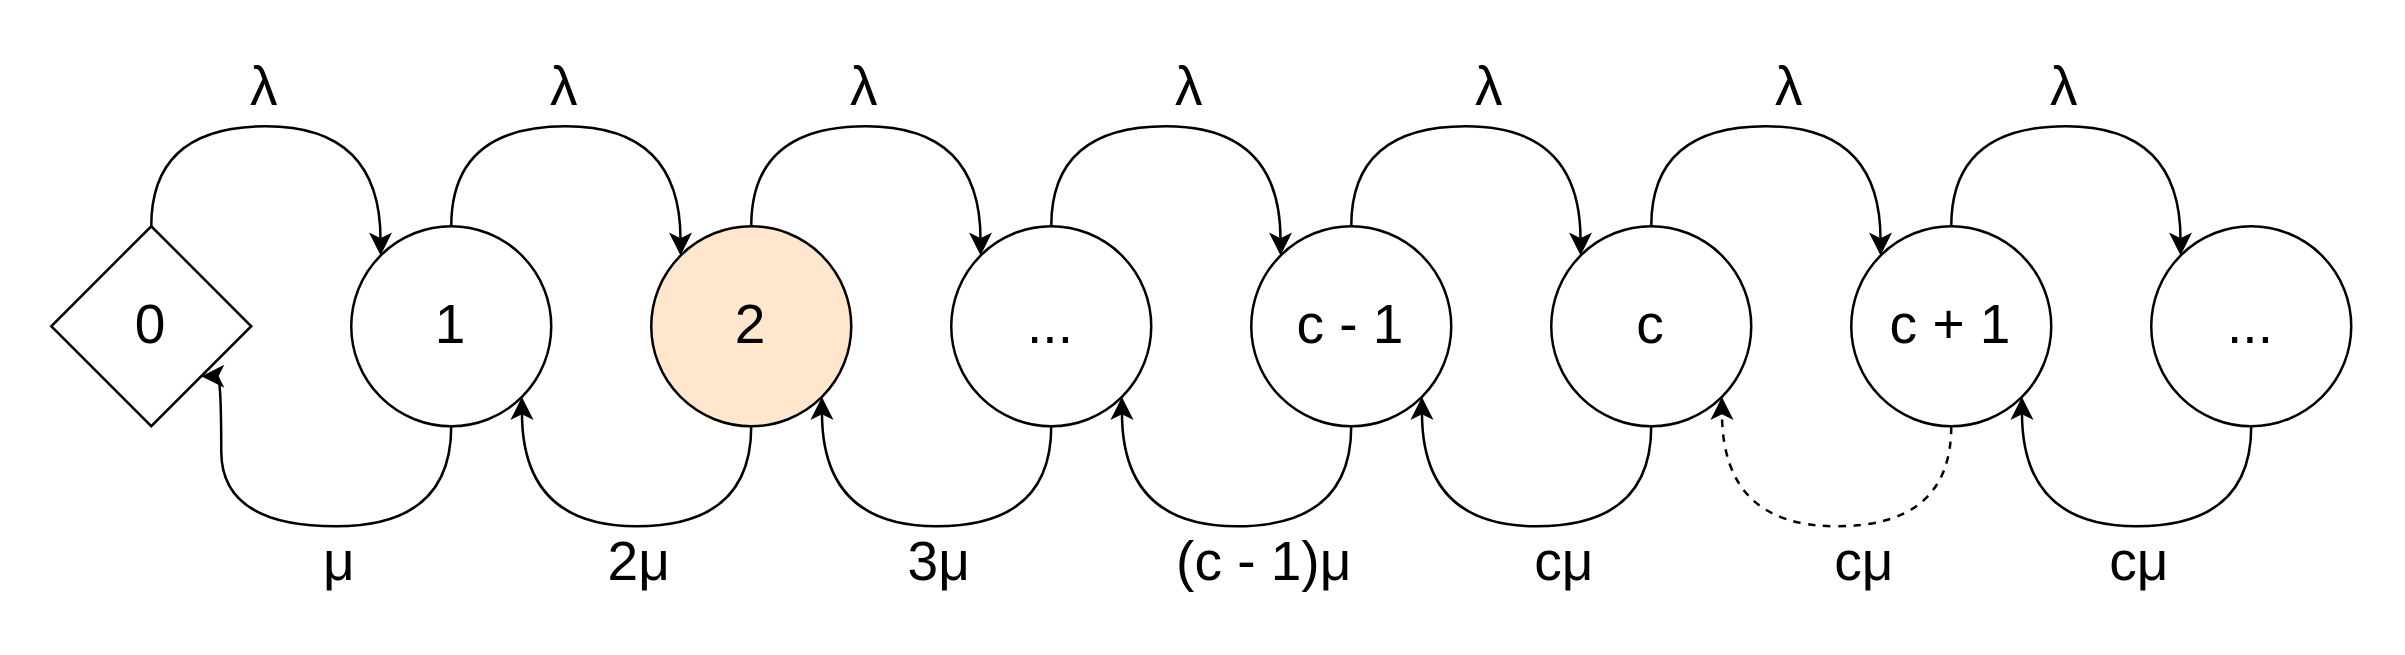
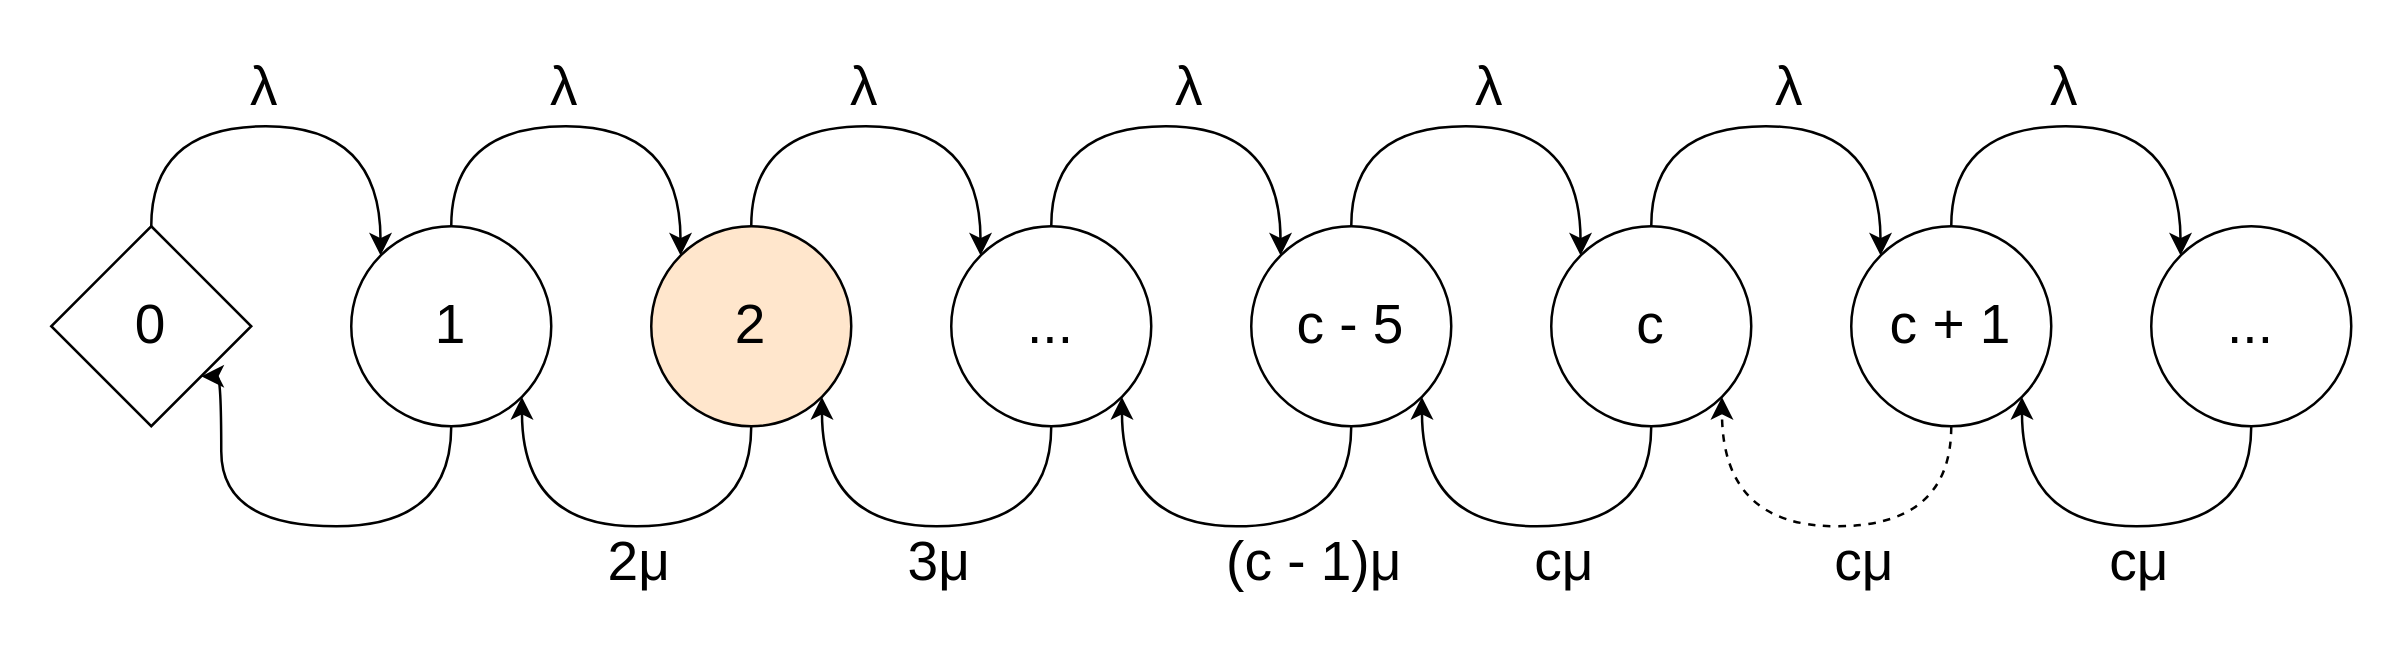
(1351, 326) -> (1351, 326)
(339, 564) -> none
(1264, 564) -> (1314, 564)
